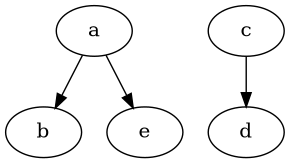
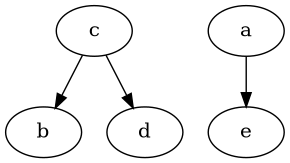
(72, 75) -> (72, 75)
